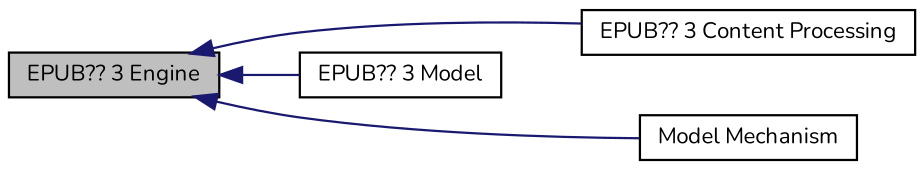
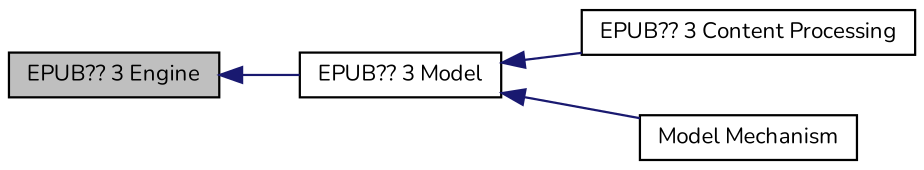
(396, 25) -> (553, 56)
(427, 130) -> (582, 108)
